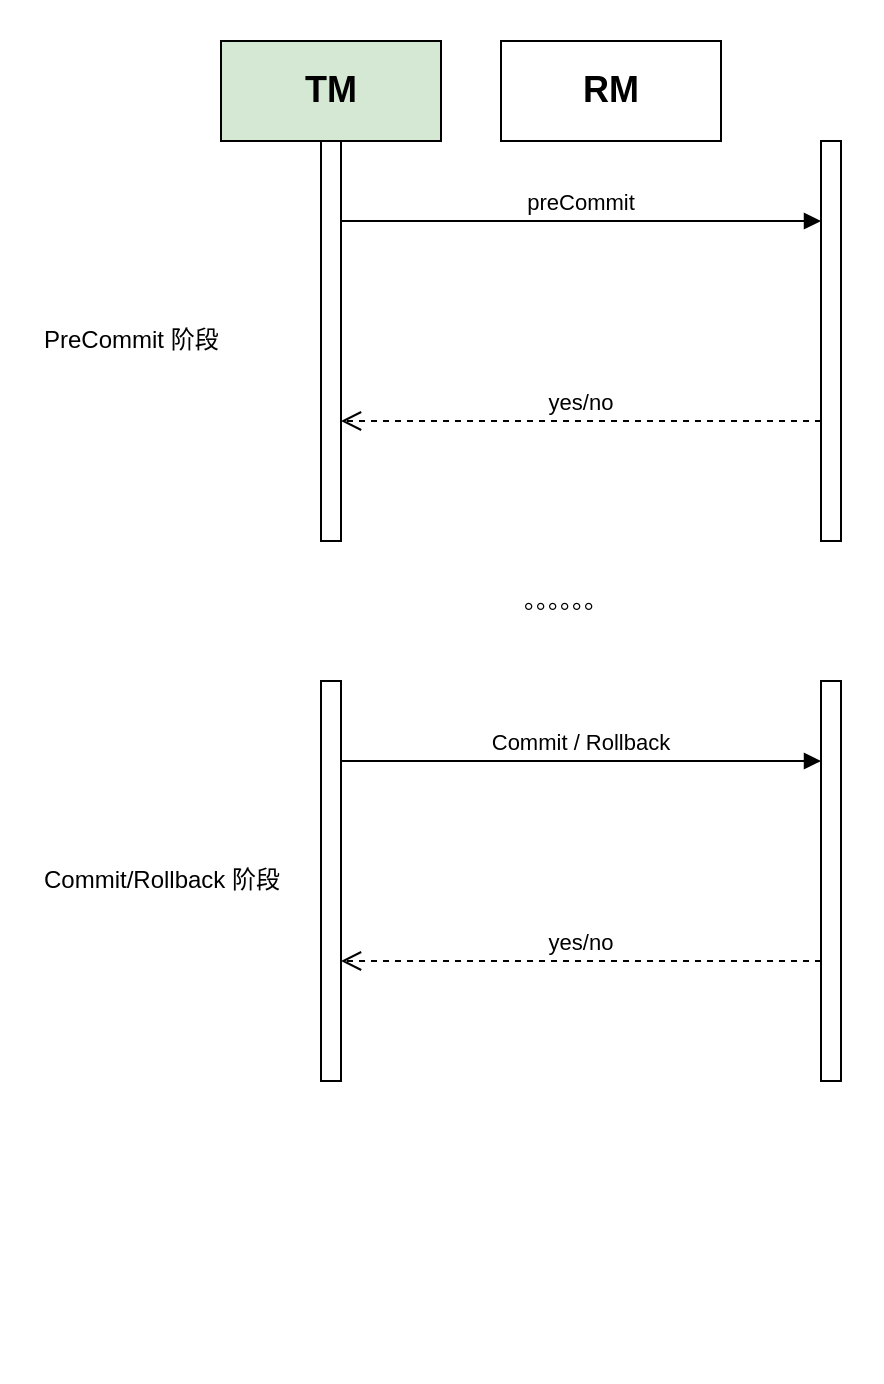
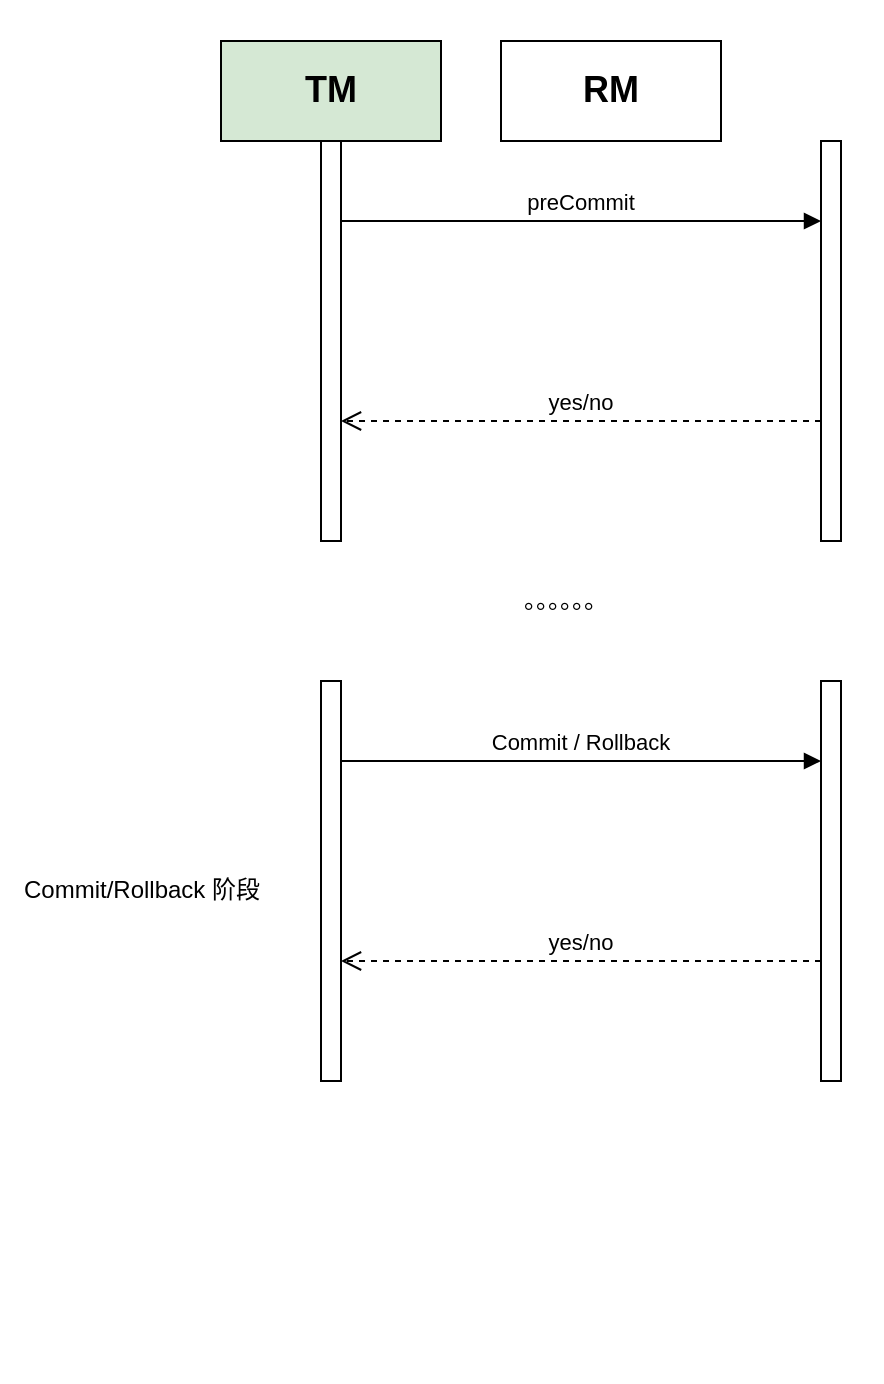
(141, 341) -> none
(171, 881) -> (151, 891)
